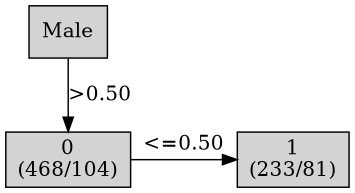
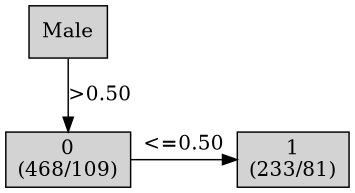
(68, 160) -> (68, 160)
